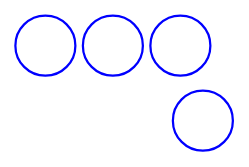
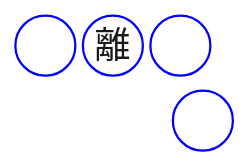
none -> (113, 45)
